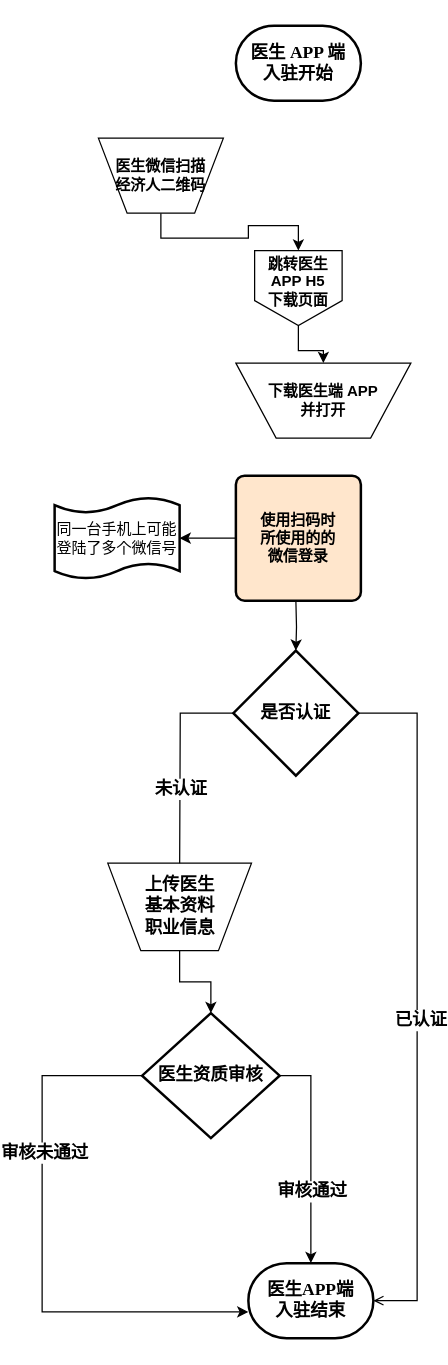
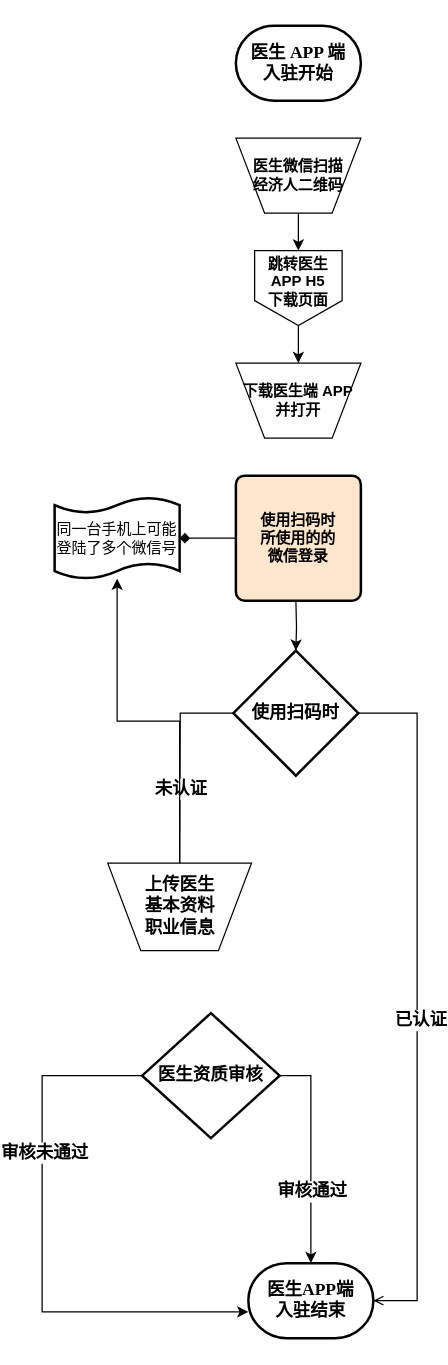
(161, 176) -> (298, 176)
(323, 401) -> (298, 401)
(189, 538) -> (190, 538)
(296, 713) -> (296, 713)
(190, 982) -> (117, 685)
